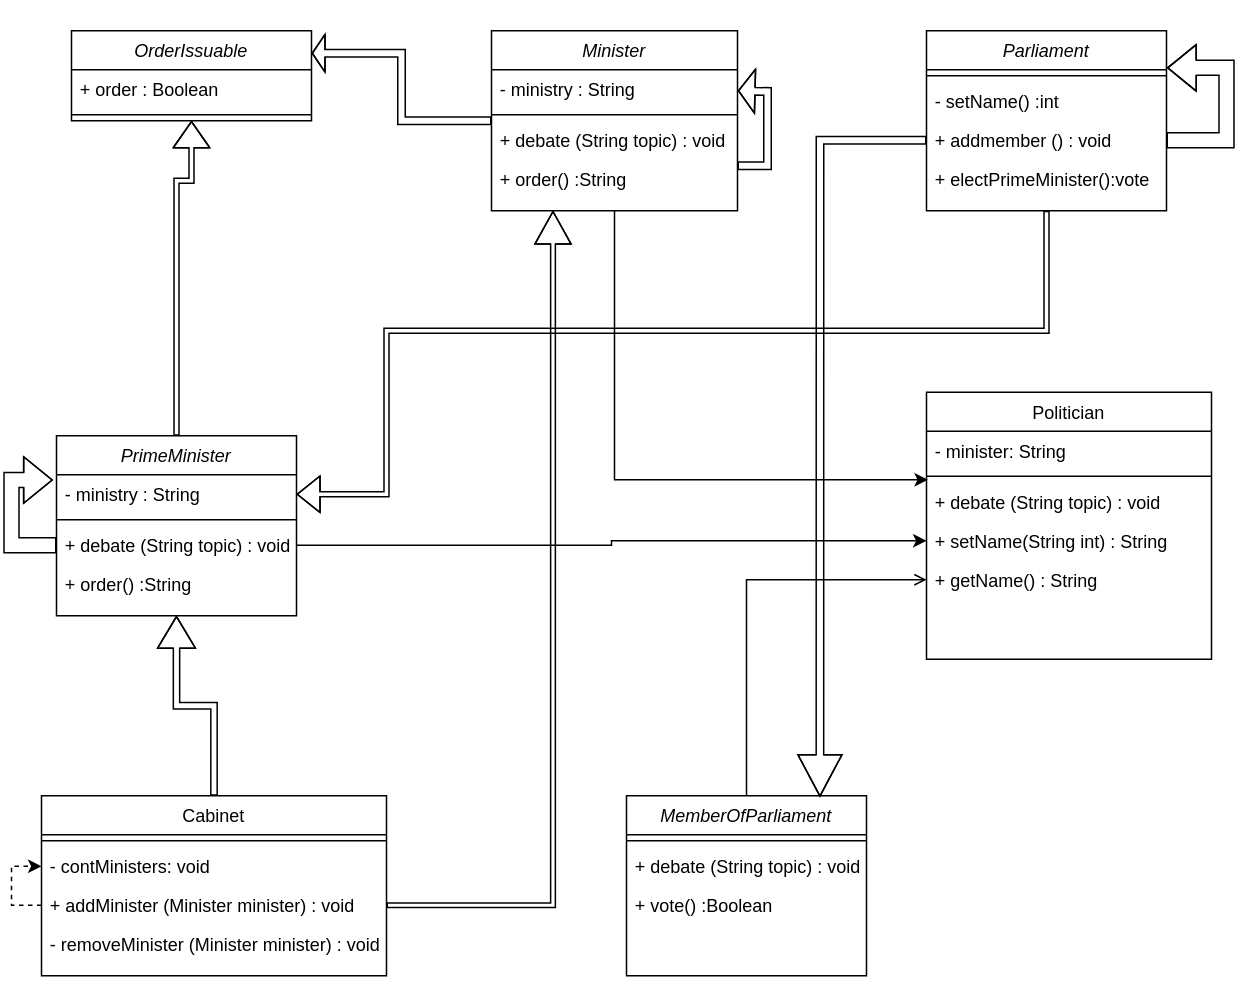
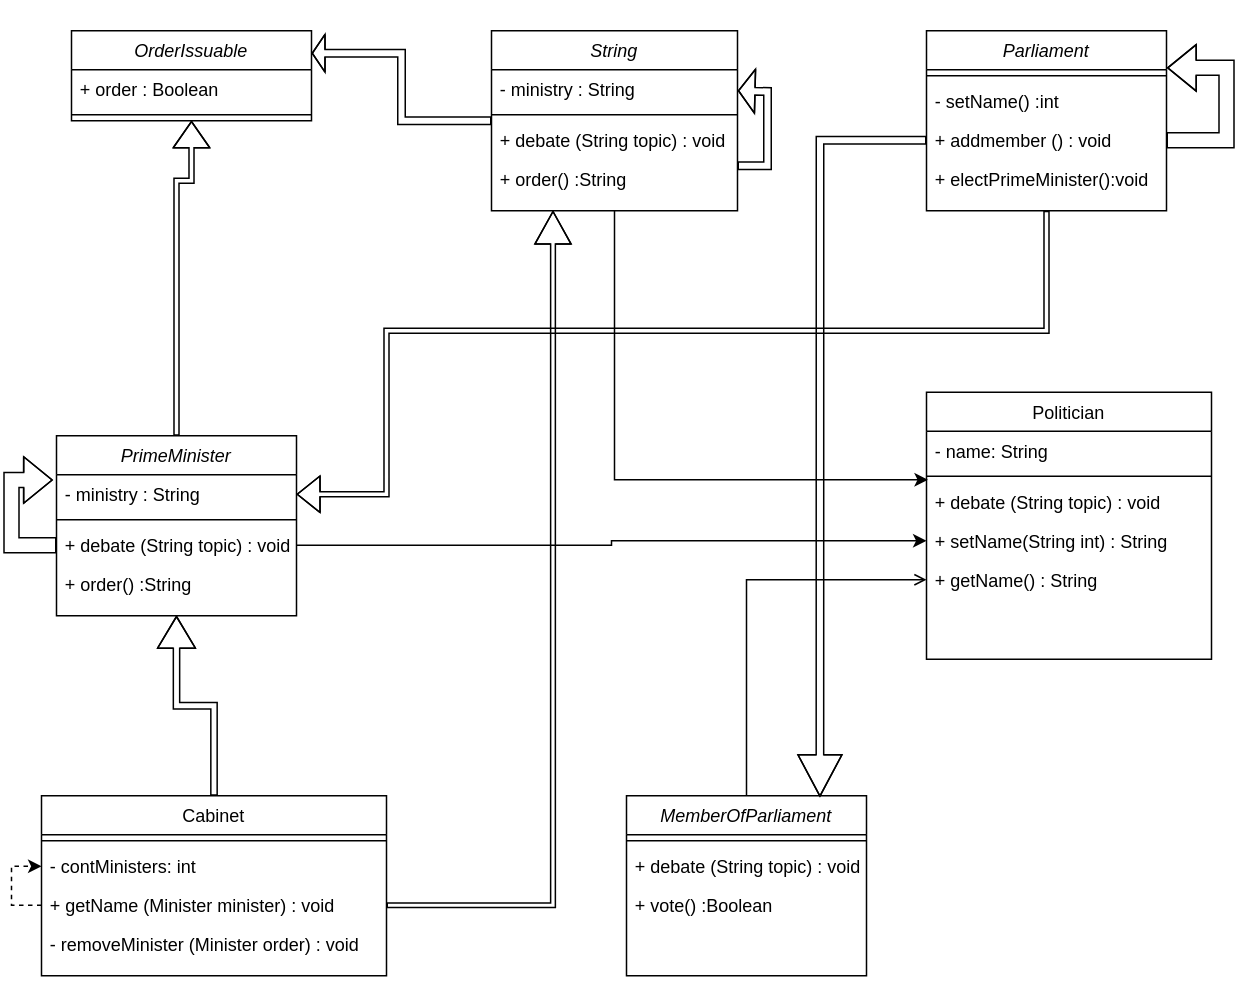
(614, 51) -> (614, 51)
(1057, 180) -> (1054, 180)
(1011, 452) -> (996, 452)
(141, 867) -> (136, 867)
(221, 906) -> (205, 906)
(236, 945) -> (225, 945)
